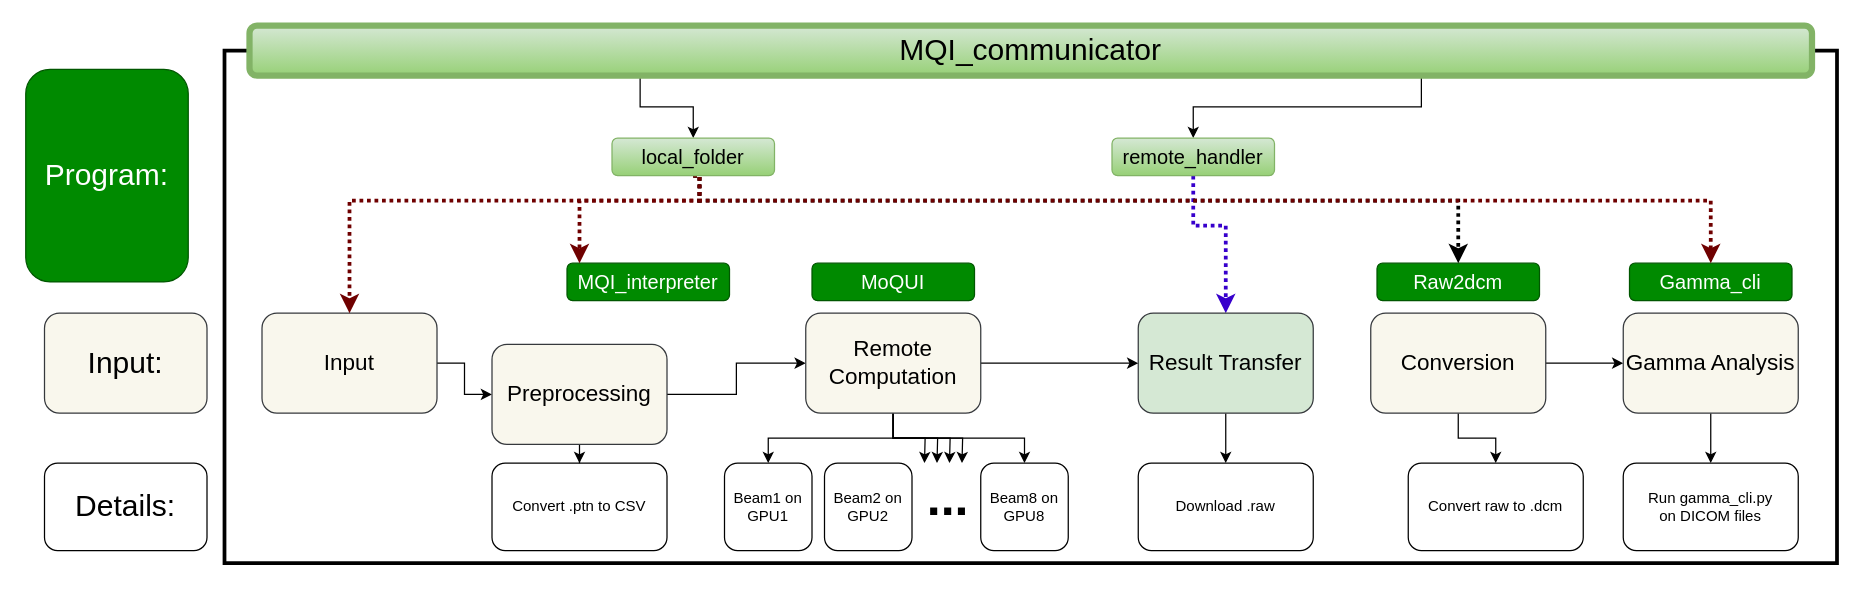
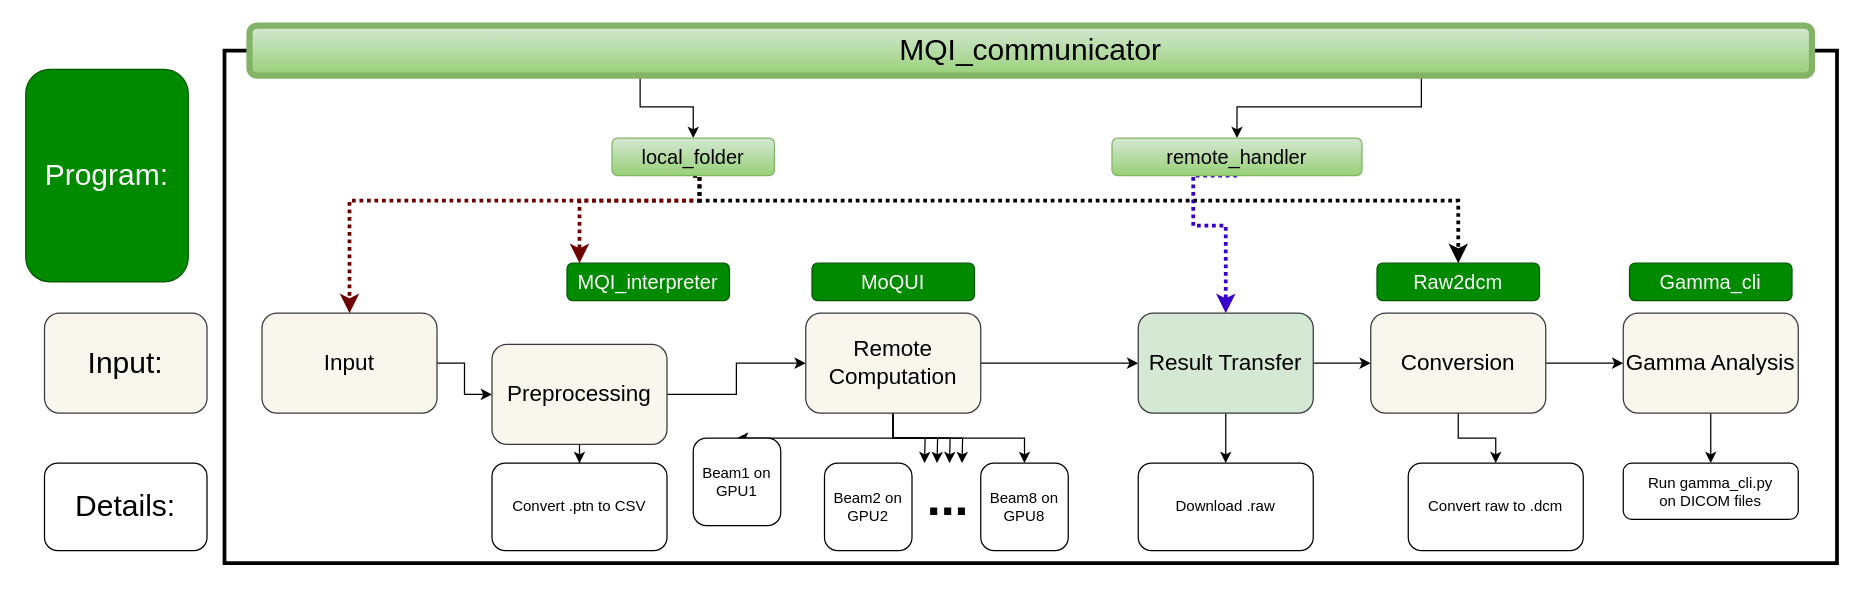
(1193, 157) -> (1237, 157)
(1610, 201) -> none
none -> (1337, 363)
(768, 507) -> (737, 482)
(1711, 507) -> (1711, 491)
